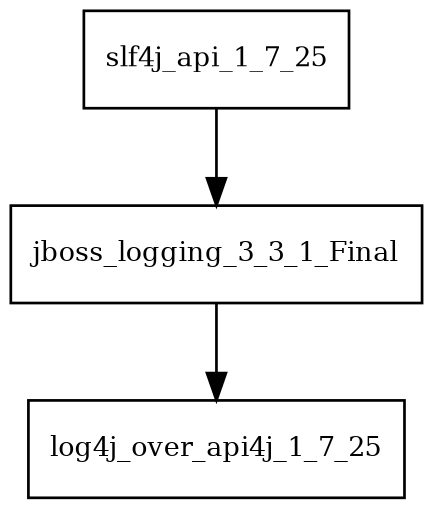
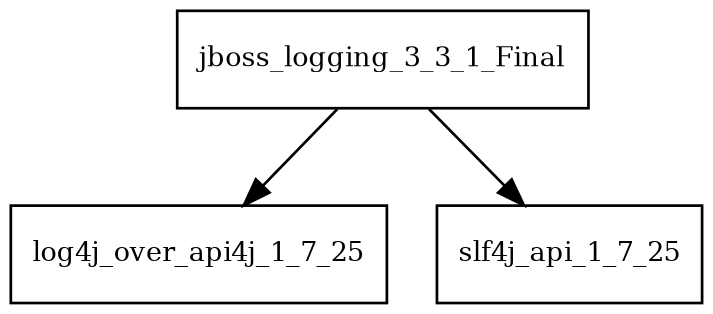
(216, 144) -> (467, 147)
